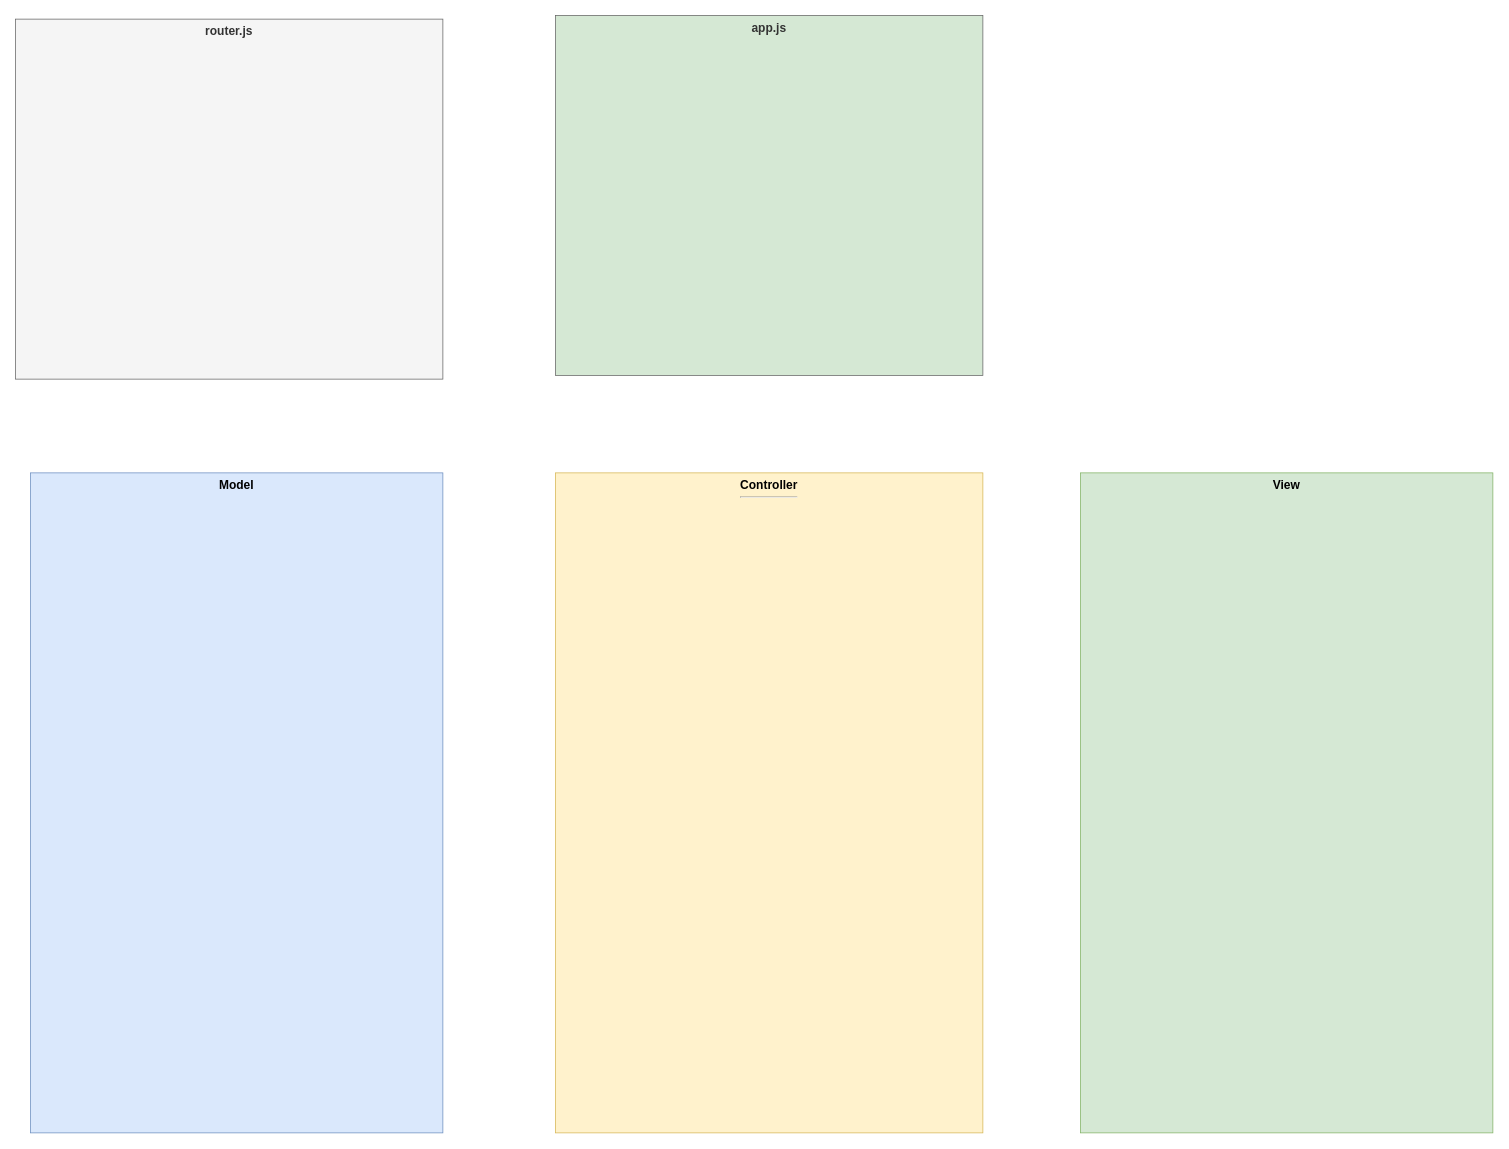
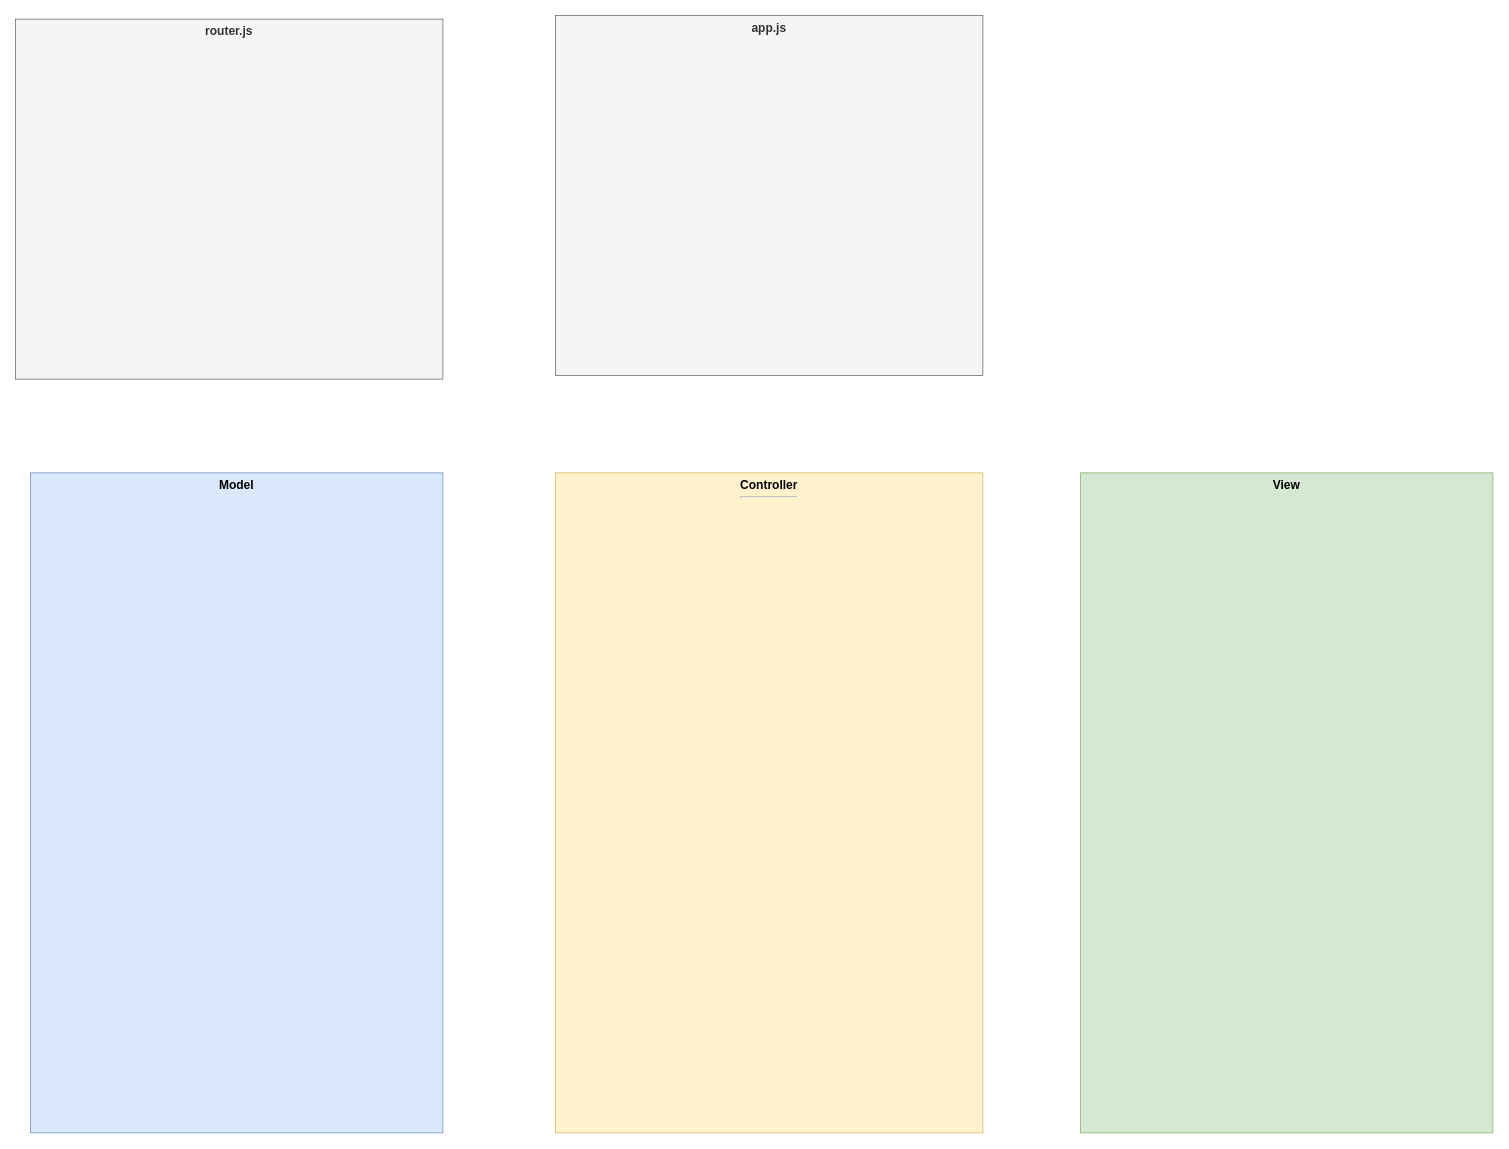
(769, 195) -> (769, 195)
